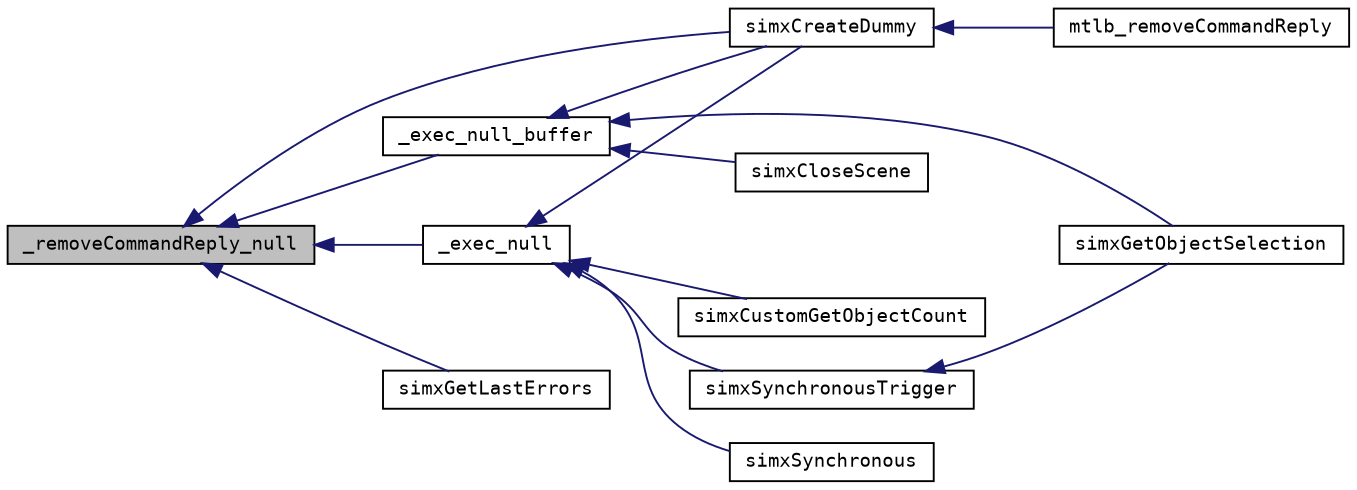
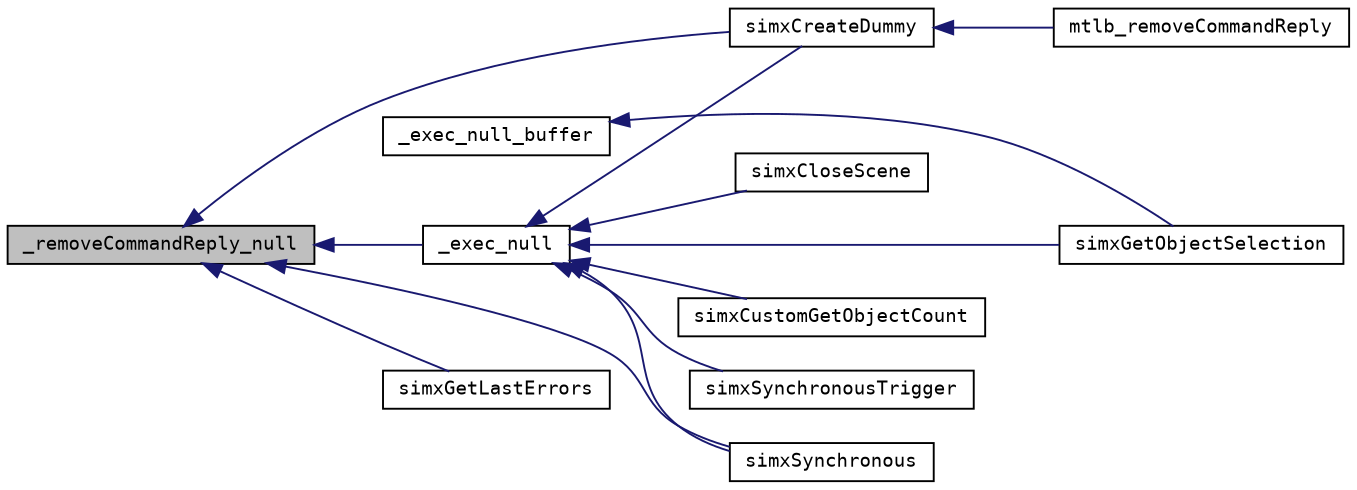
(667, 77) -> none
(683, 156) -> (668, 208)
(338, 188) -> (526, 322)
(1060, 322) -> (824, 245)
